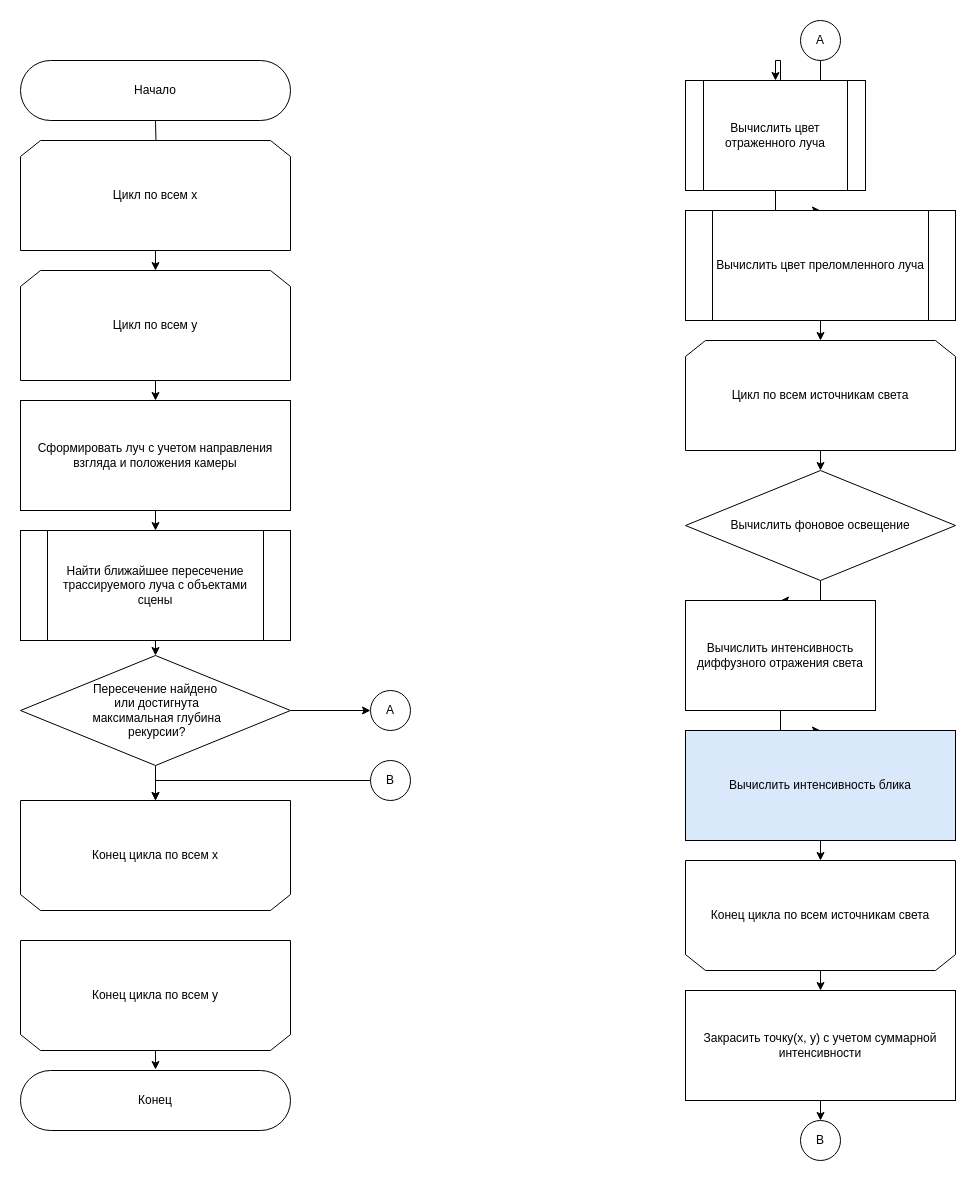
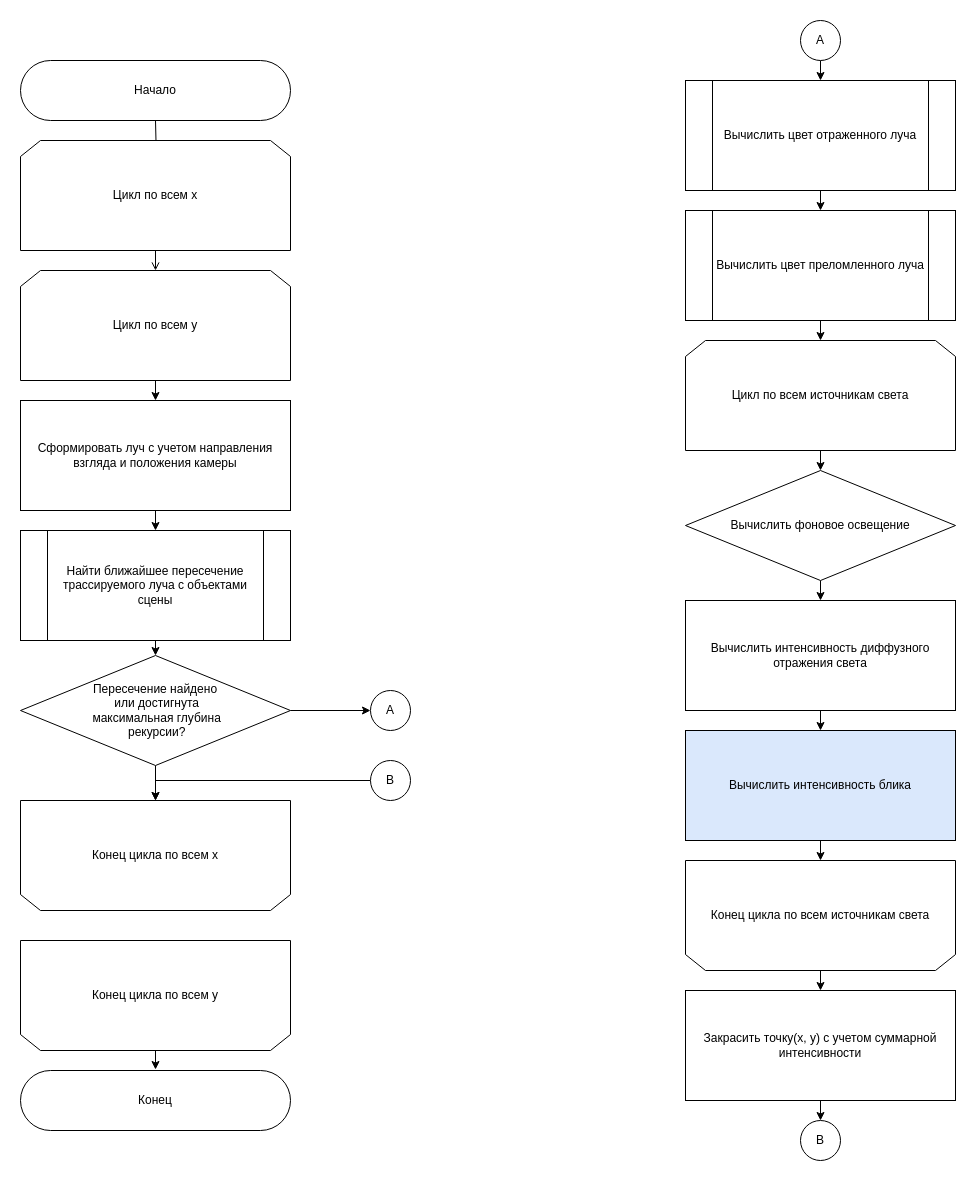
(776, 136) -> (821, 136)
(156, 262) -> (156, 263)
(781, 656) -> (821, 656)
